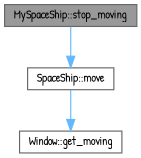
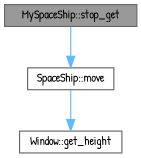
(71, 16) -> (71, 16)
(71, 142) -> (71, 142)
